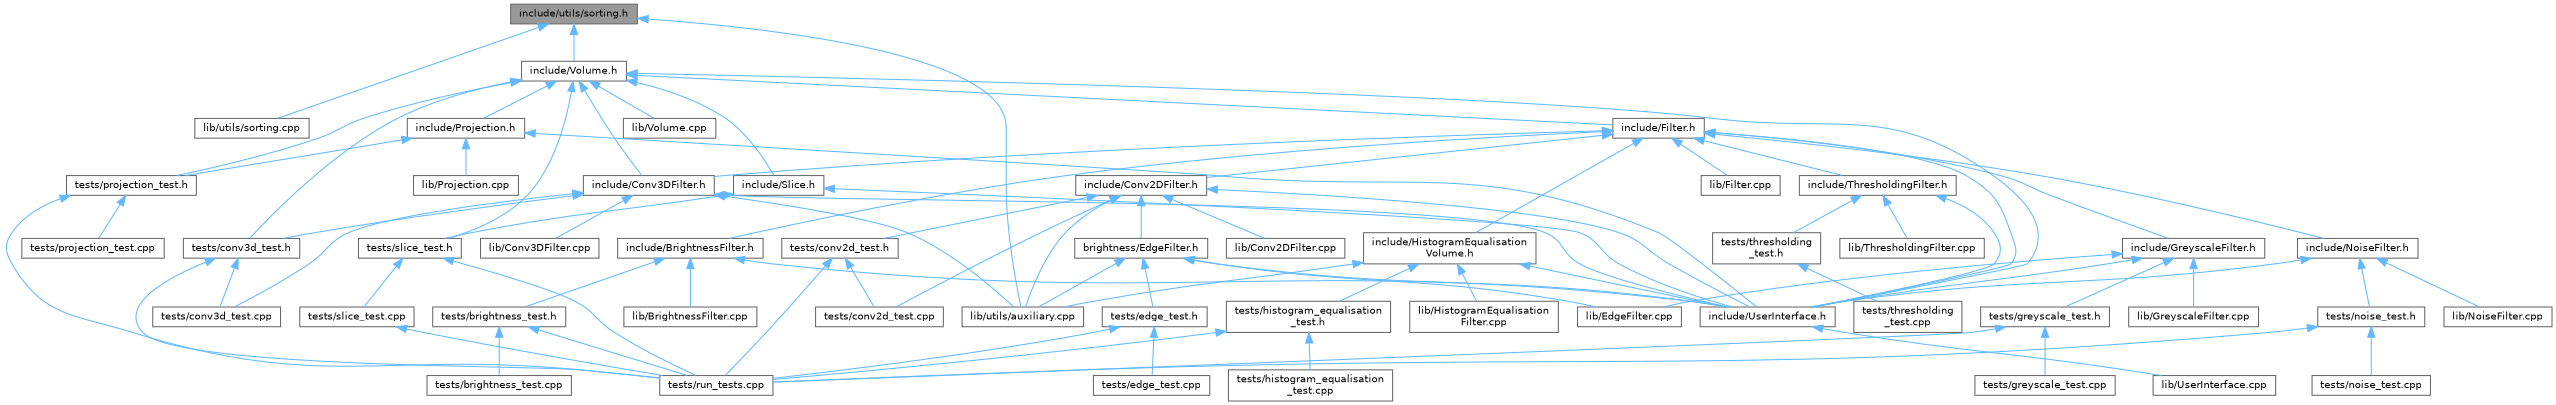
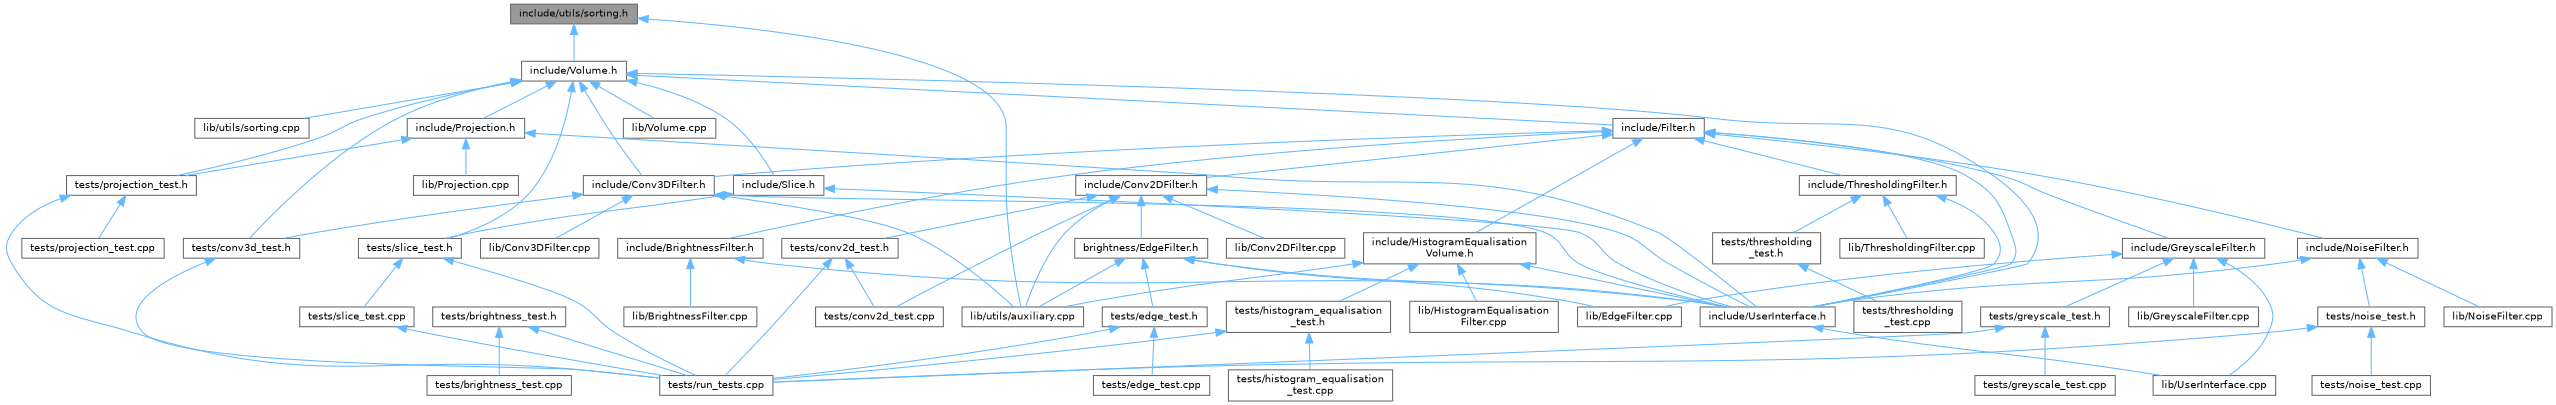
(408, 73) -> (387, 104)
(1741, 185) -> none
(2004, 279) -> (2273, 317)
(590, 284) -> none
(217, 317) -> none
